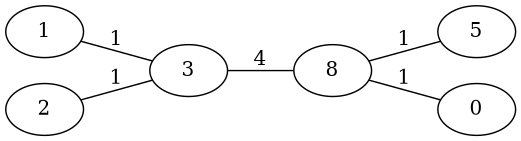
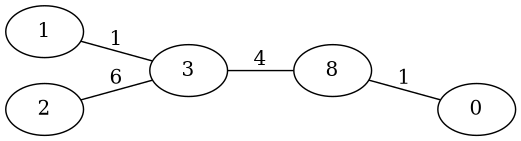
(477, 32) -> none
(117, 78) -> (117, 78)
